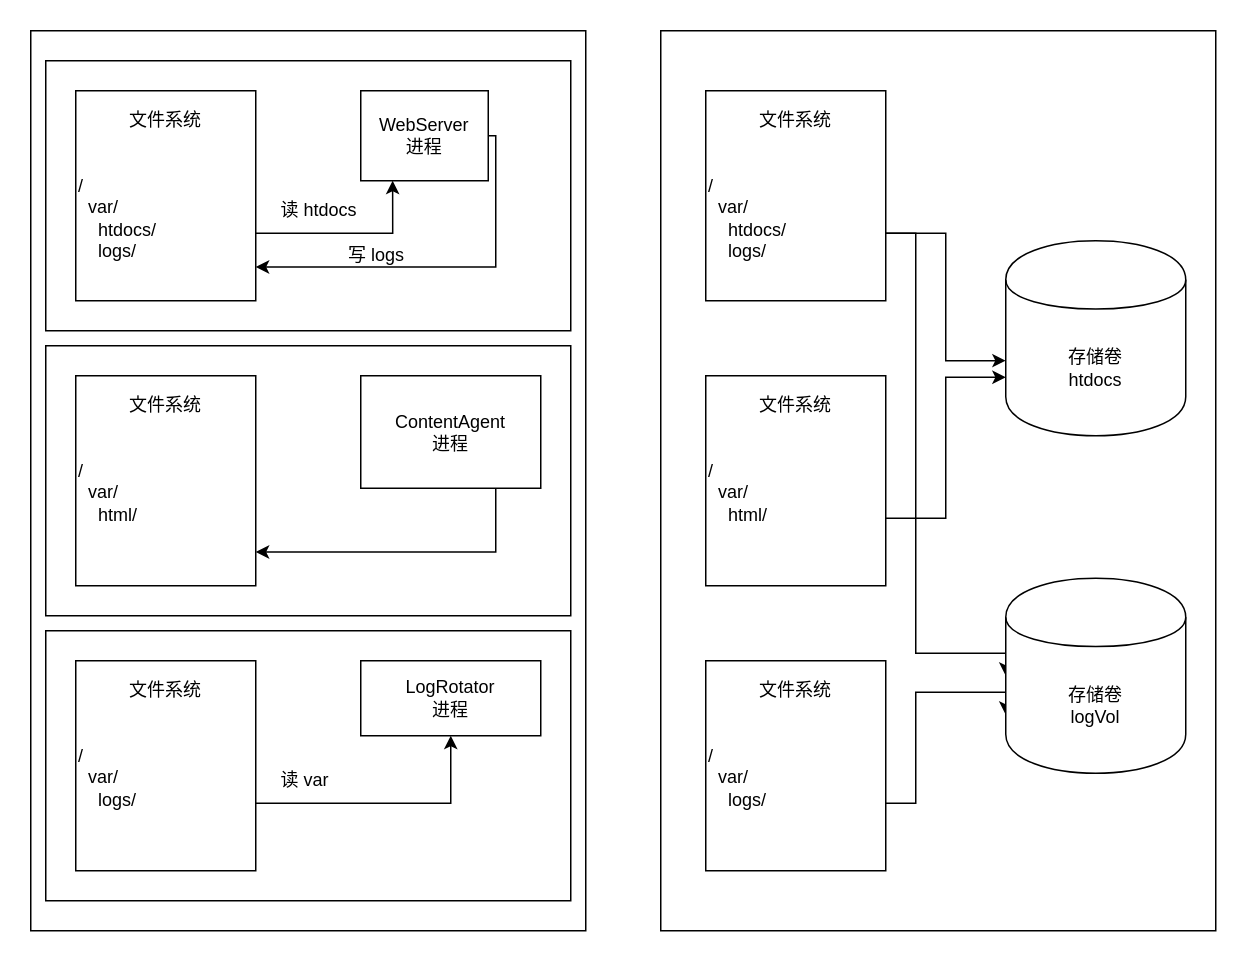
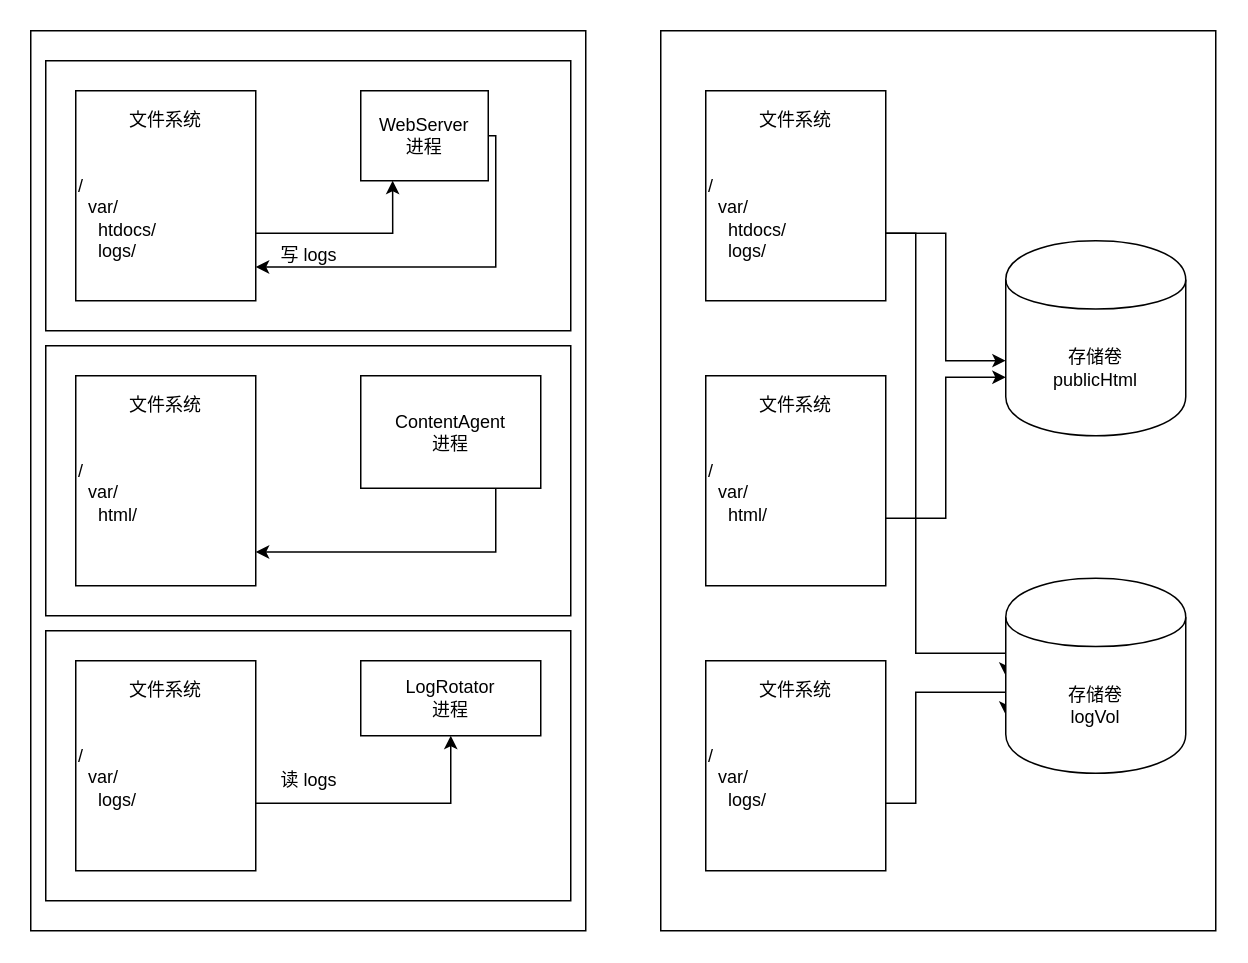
(327, 211) -> none
(395, 256) -> (327, 256)
(1096, 368) -> (1096, 368)
(308, 781) -> (311, 781)
